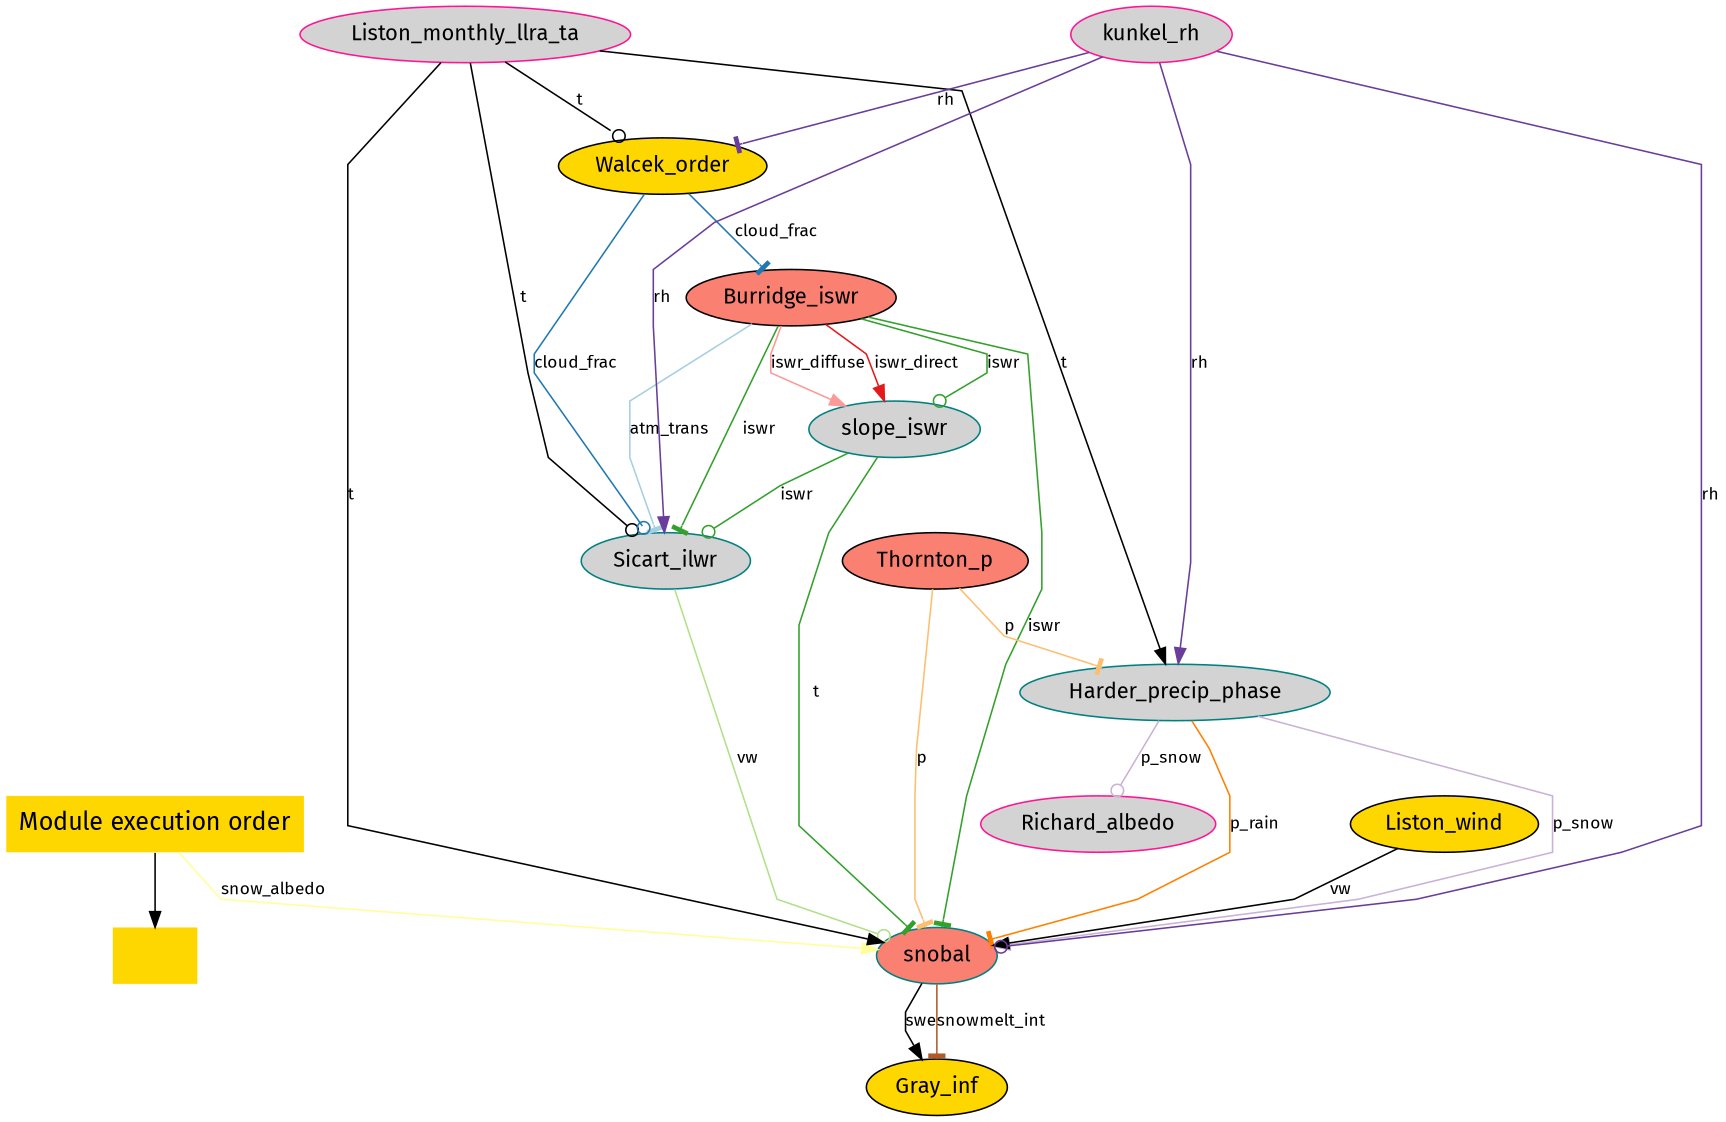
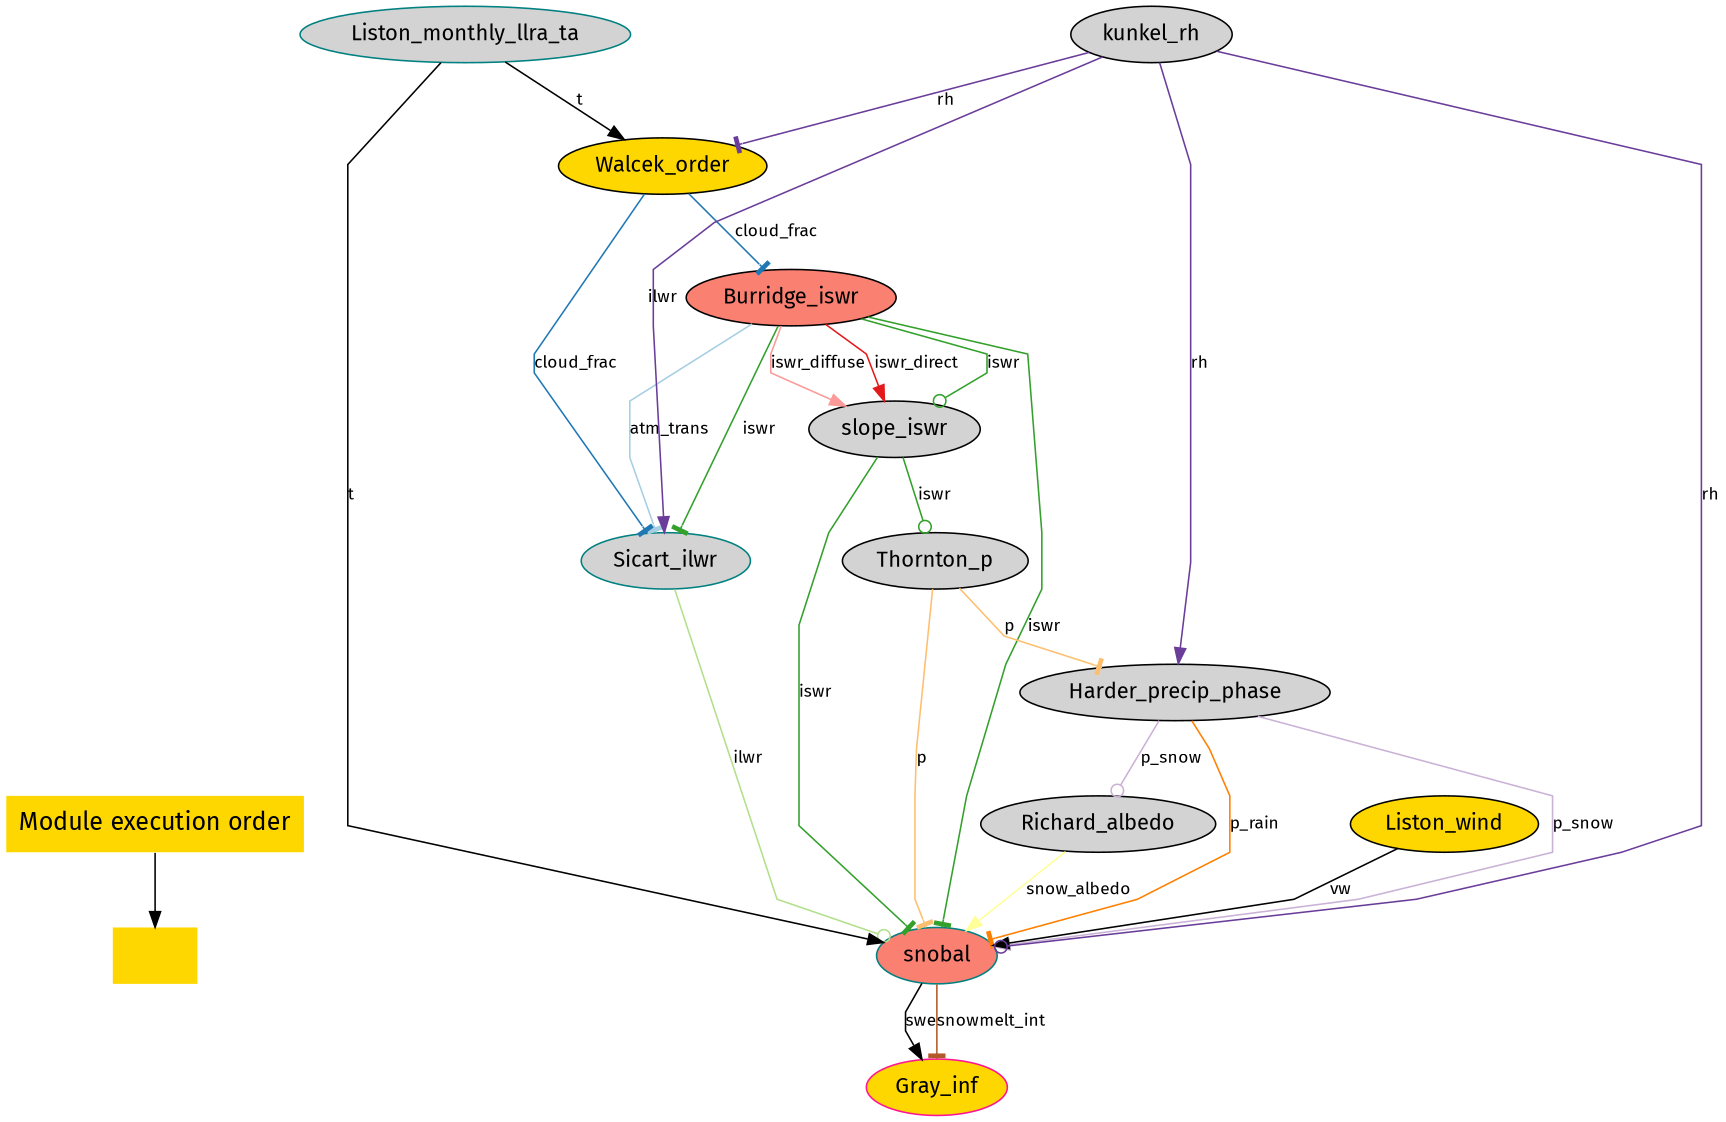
(465, 34) -> (465, 34)
(1152, 34) -> (1152, 34)
(558, 96) -> (558, 96)
(1000, 198) -> none
(663, 298) -> (663, 298)
(517, 312) -> none
(537, 351) -> (534, 360)
(895, 429) -> (895, 429)
(779, 487) -> (913, 489)
(935, 561) -> (935, 561)
(816, 692) -> (816, 692)
(1175, 692) -> (1175, 692)
(748, 758) -> (748, 758)
(1098, 824) -> (1098, 824)
(510, 921) -> (1022, 886)
(937, 1087) -> (937, 1087)
